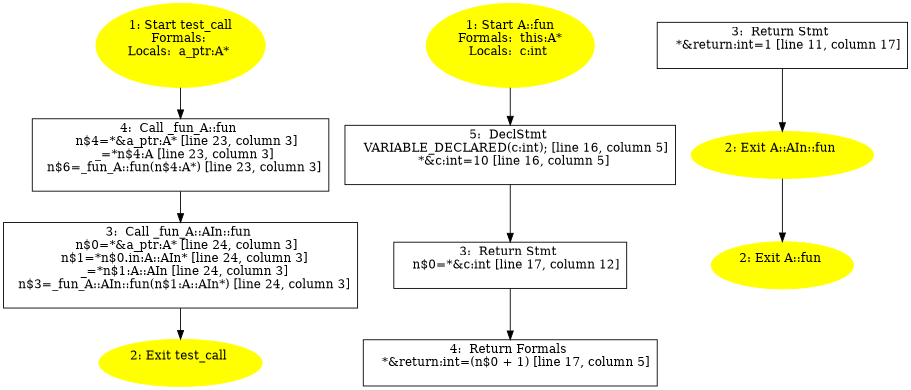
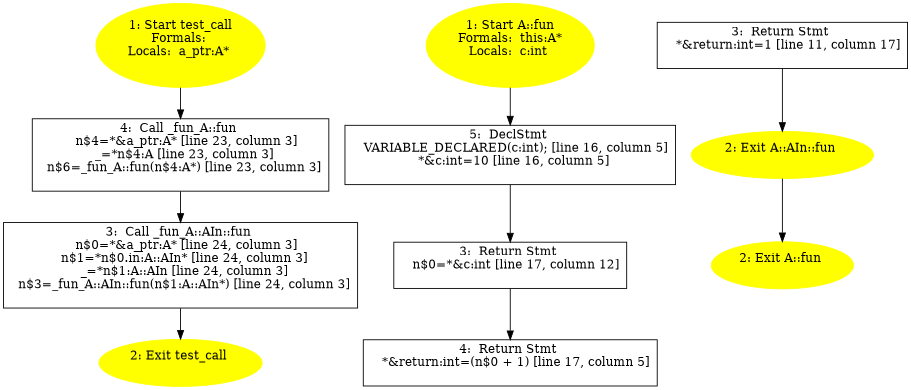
(510, 363) -> (510, 363)
